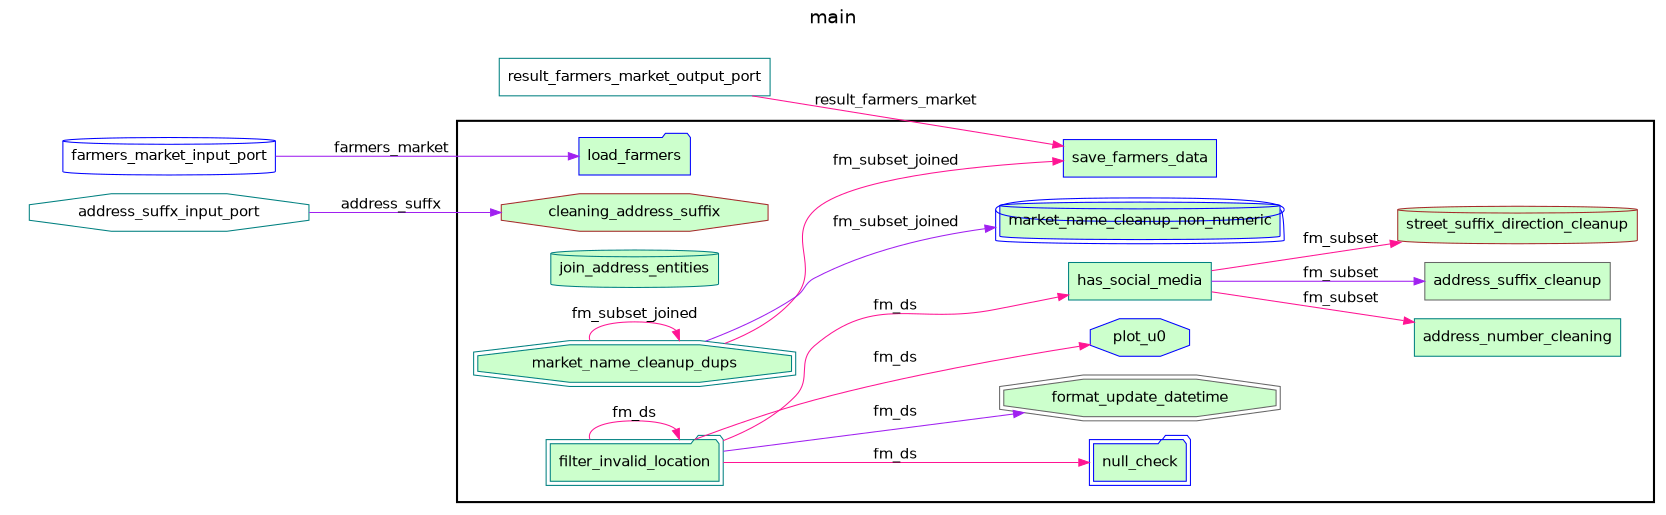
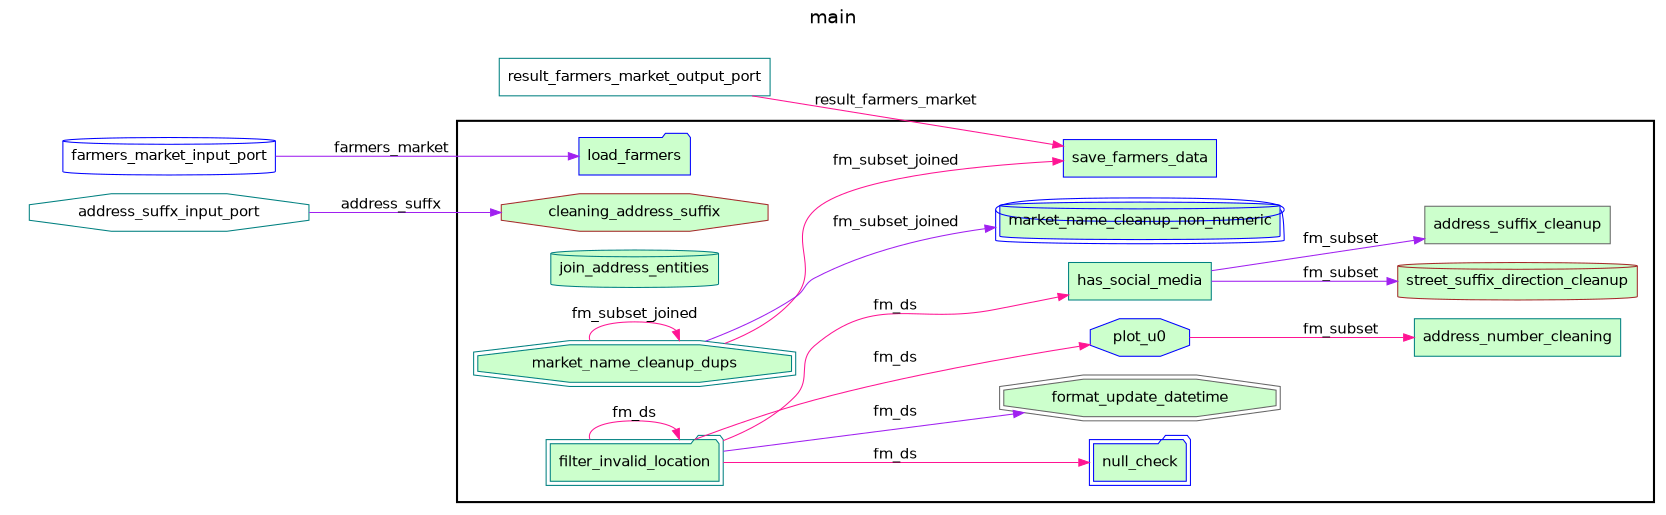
(1301, 257) -> (1299, 281)
(1308, 306) -> (1296, 338)
